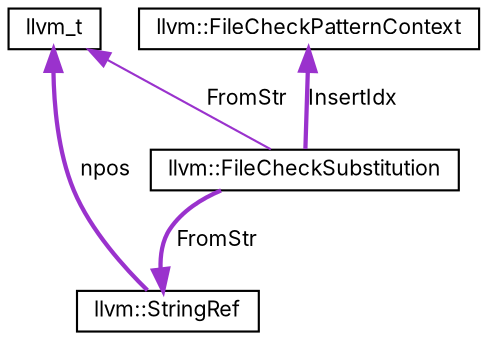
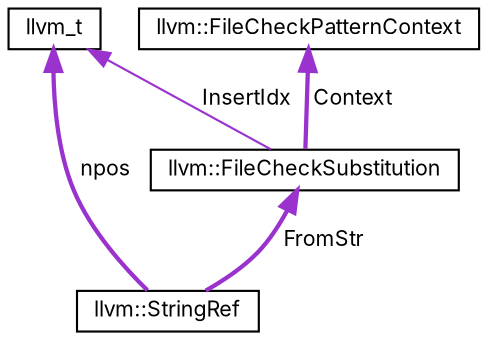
(244, 99) -> (244, 99)
(350, 99) -> (350, 99)
(177, 220) -> (253, 257)
